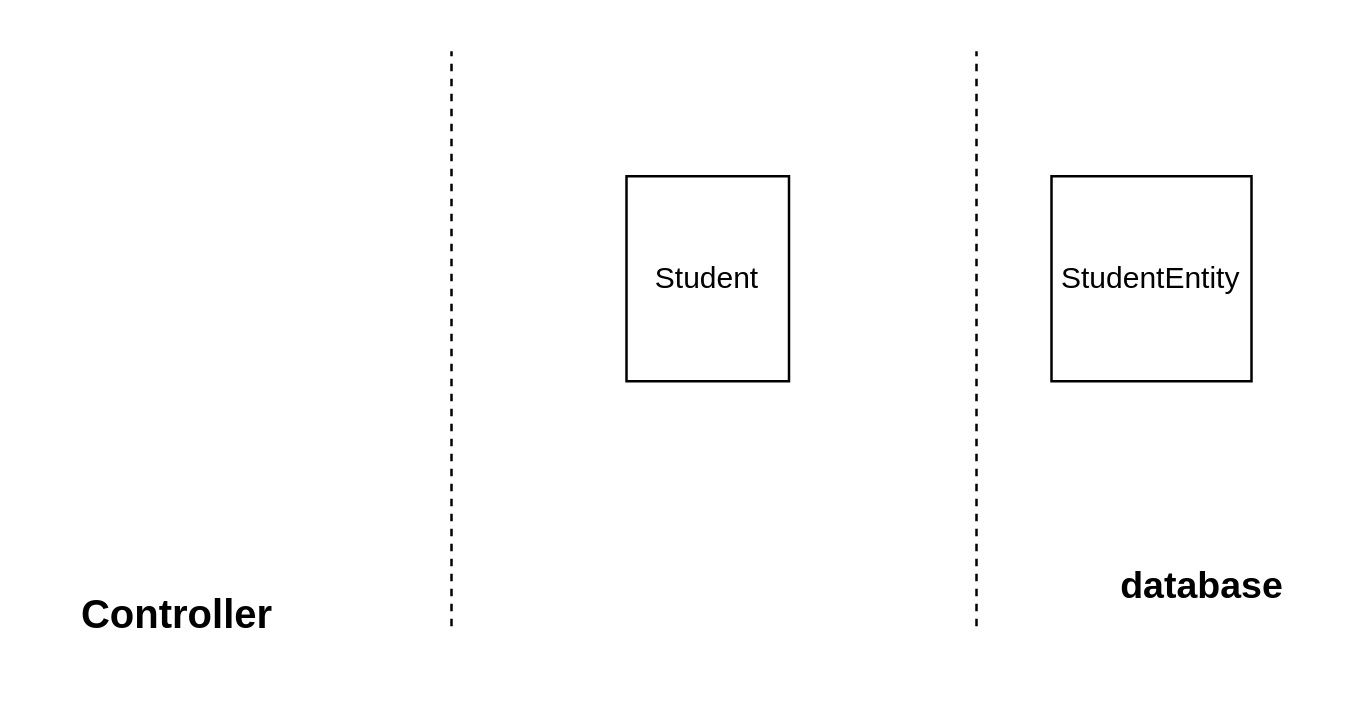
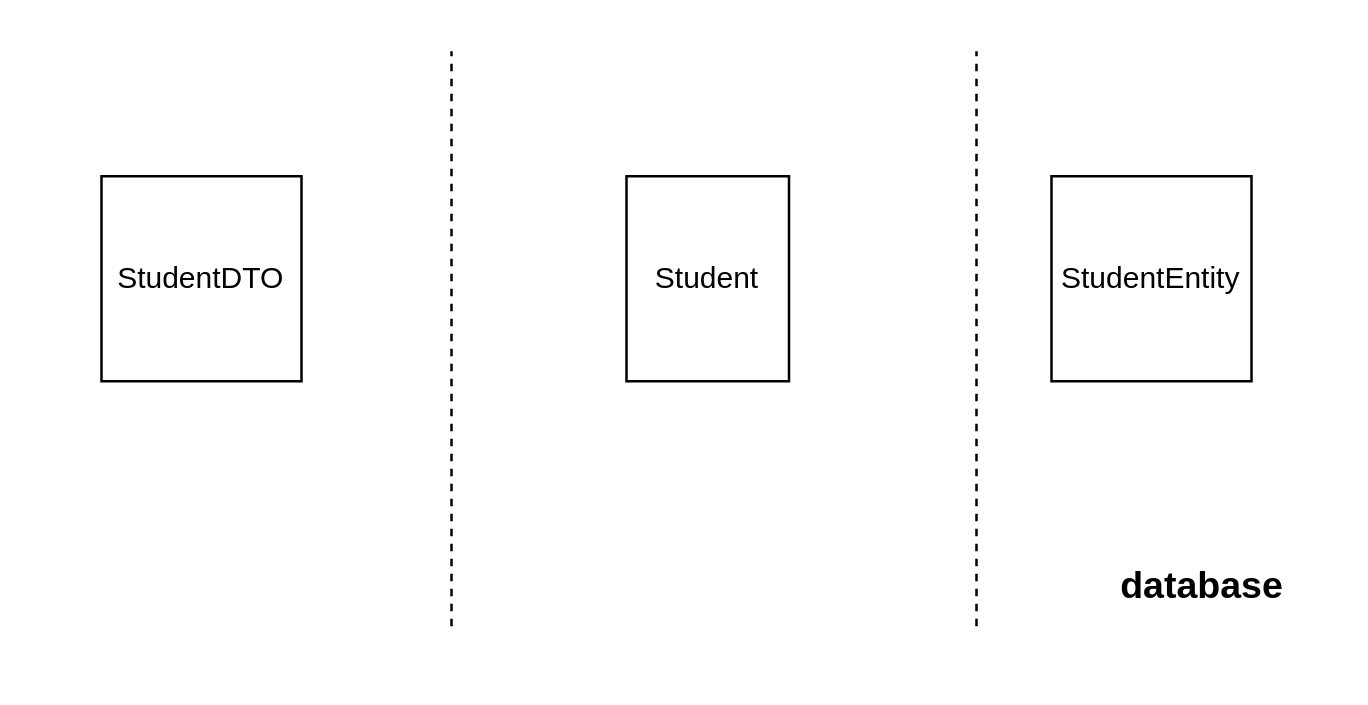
none -> (201, 279)
(176, 614) -> none
